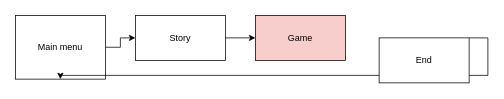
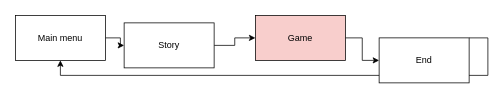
(180, 38) -> (169, 45)
(60, 47) -> (60, 38)
none -> (362, 54)
